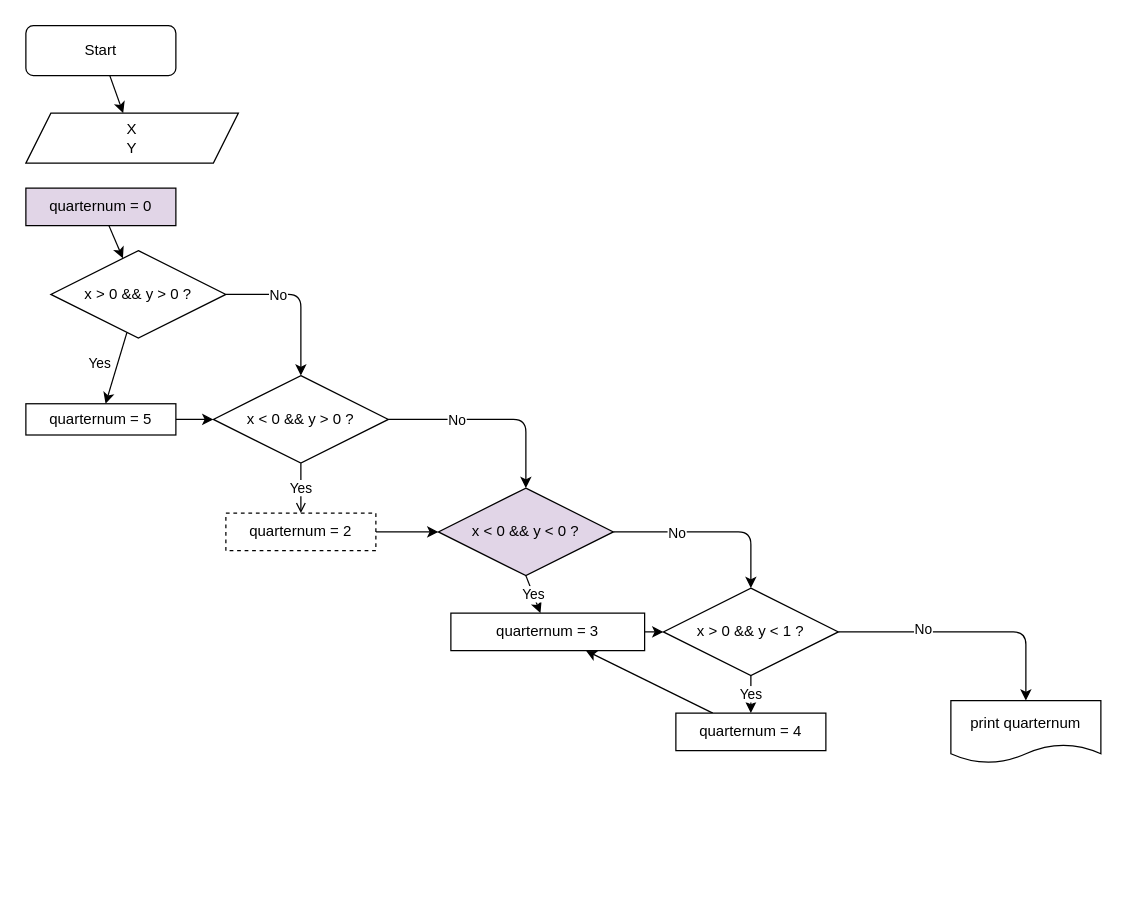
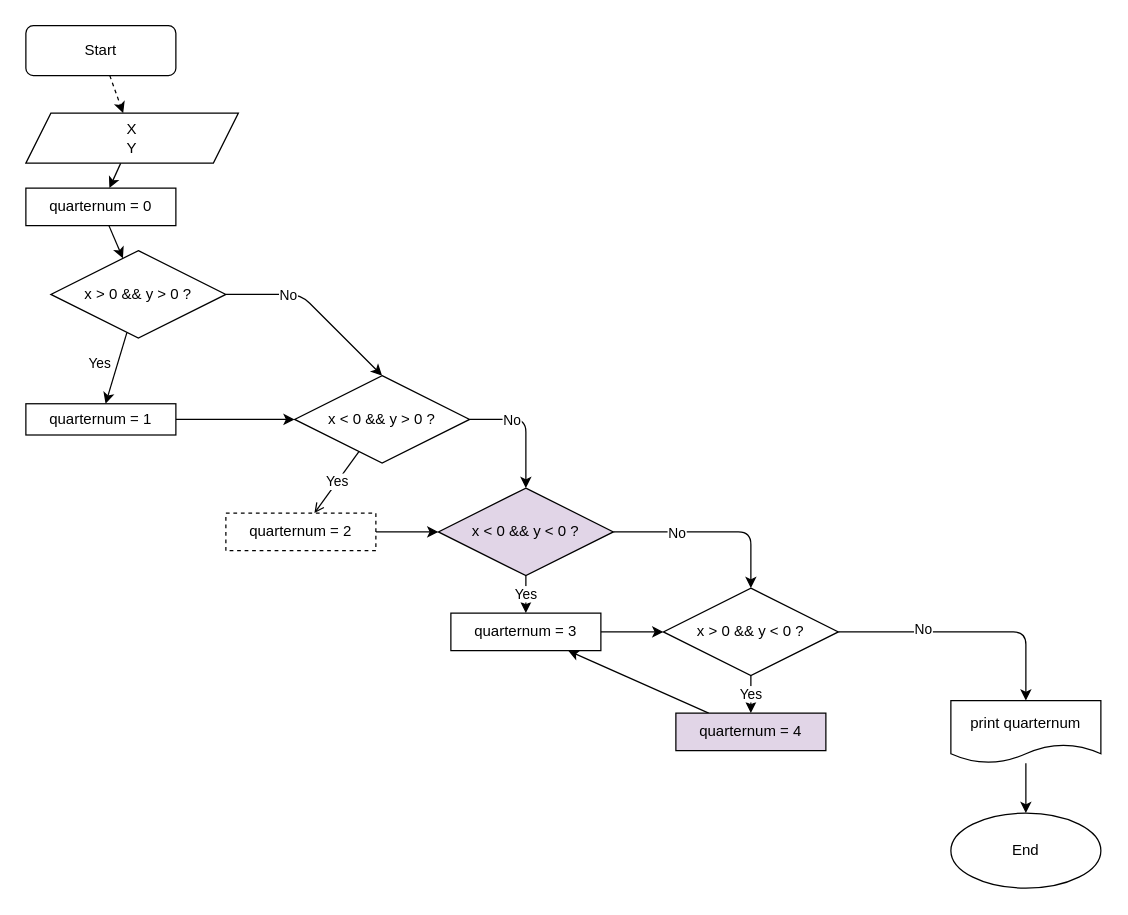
(115, 90) -> (115, 90)
none -> (117, 172)
(101, 207) -> (101, 207)
(101, 419) -> (101, 419)
(301, 419) -> (382, 419)
(548, 632) -> (526, 632)
(751, 632) -> (751, 632)
(751, 732) -> (751, 732)
none -> (1026, 784)
none -> (1026, 851)
